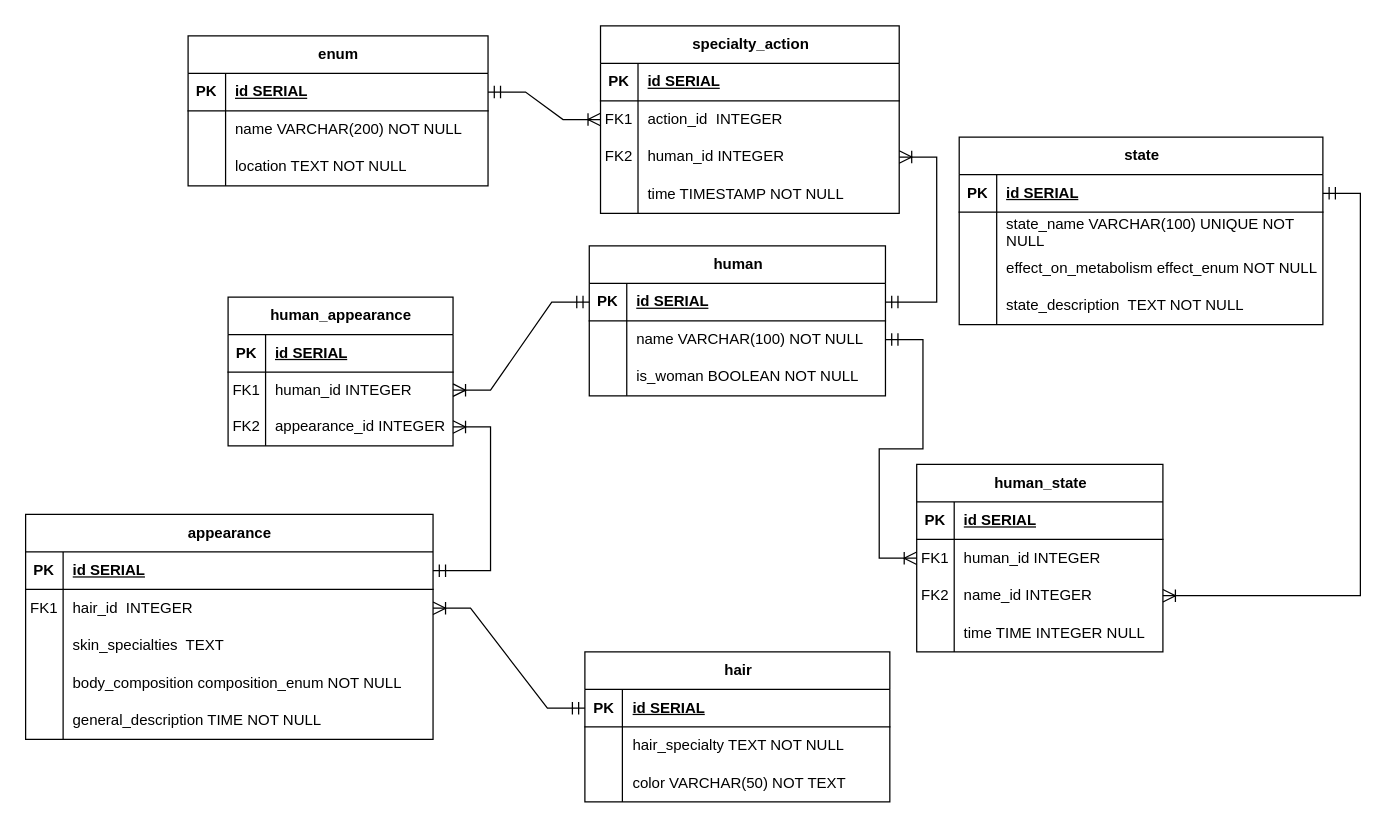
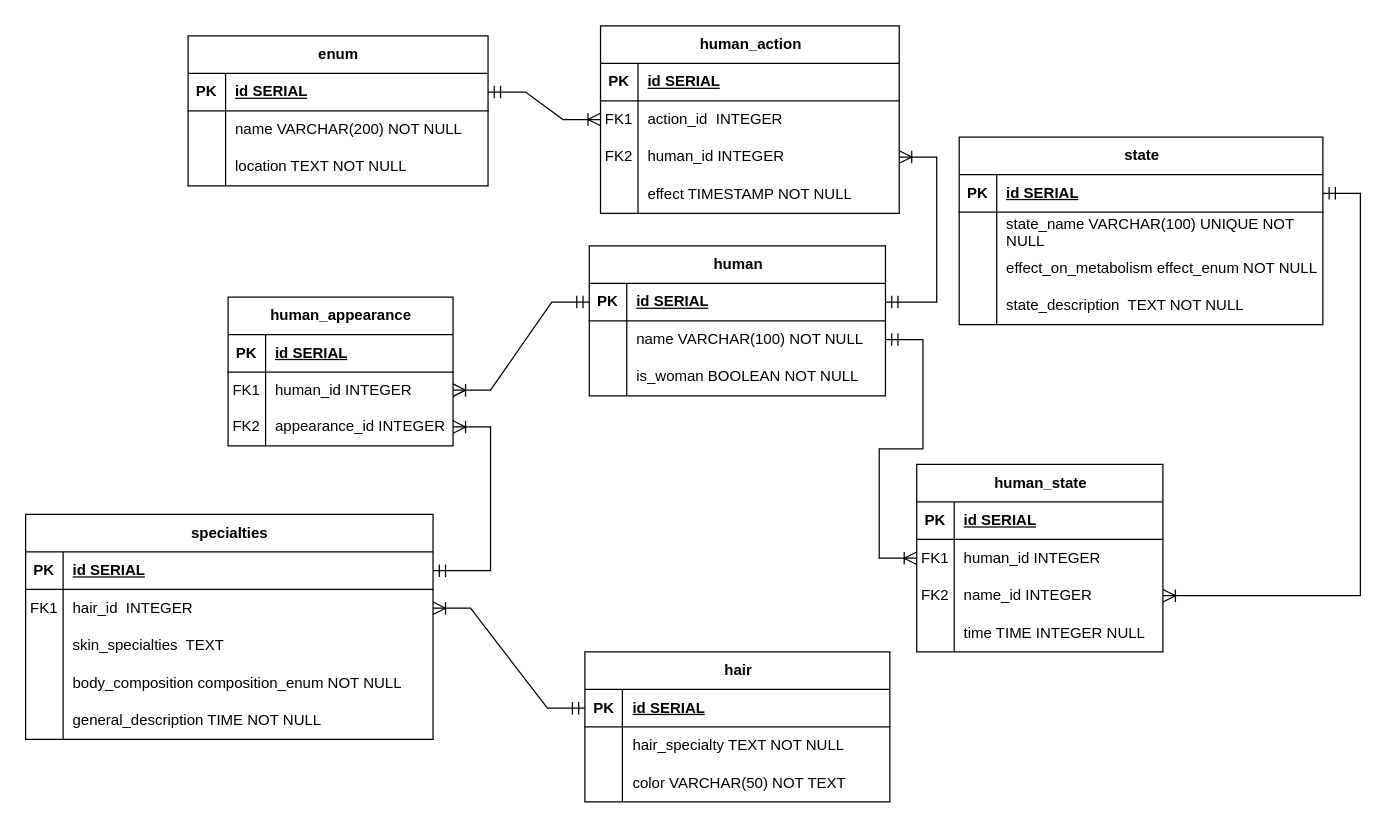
(751, 44) -> (751, 44)
(737, 194) -> (747, 194)
(230, 533) -> (230, 533)
